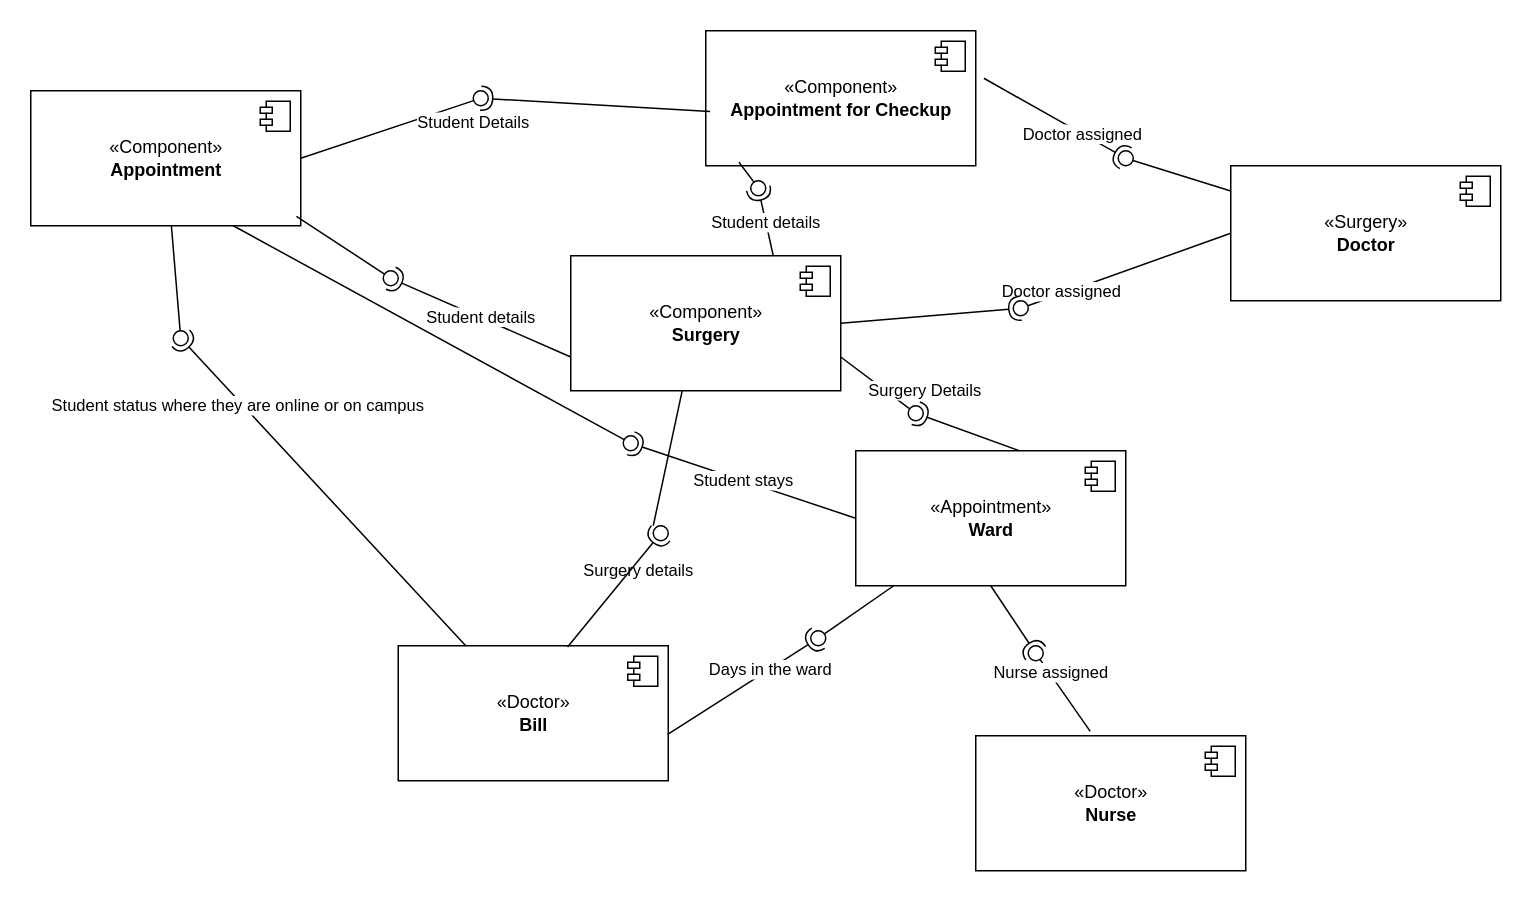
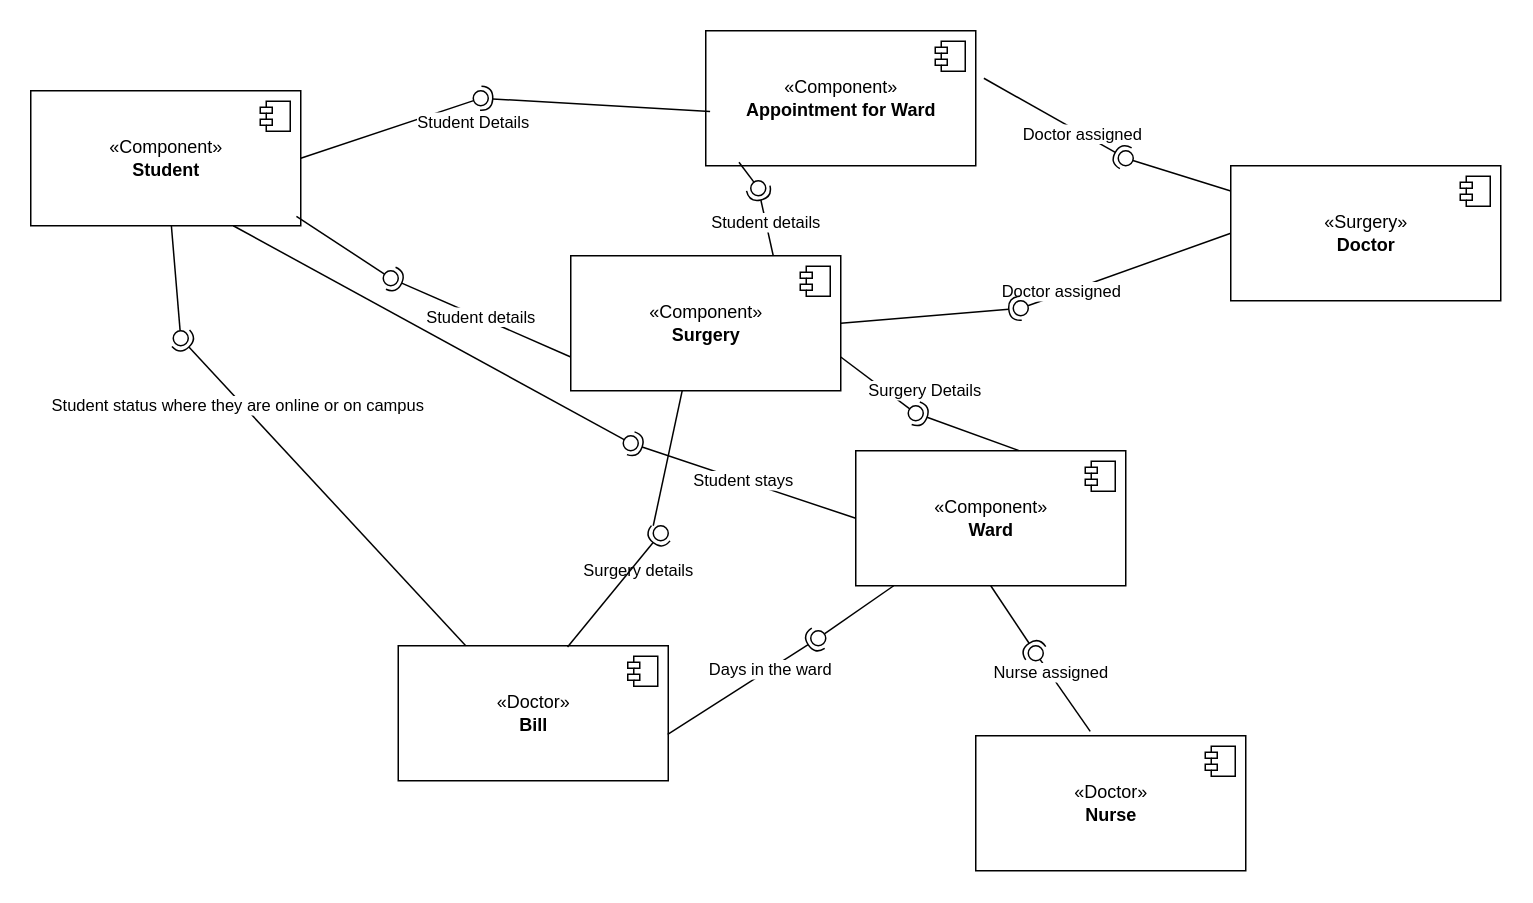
(842, 98) -> (842, 98)
(167, 158) -> (167, 158)
(992, 518) -> (992, 518)
